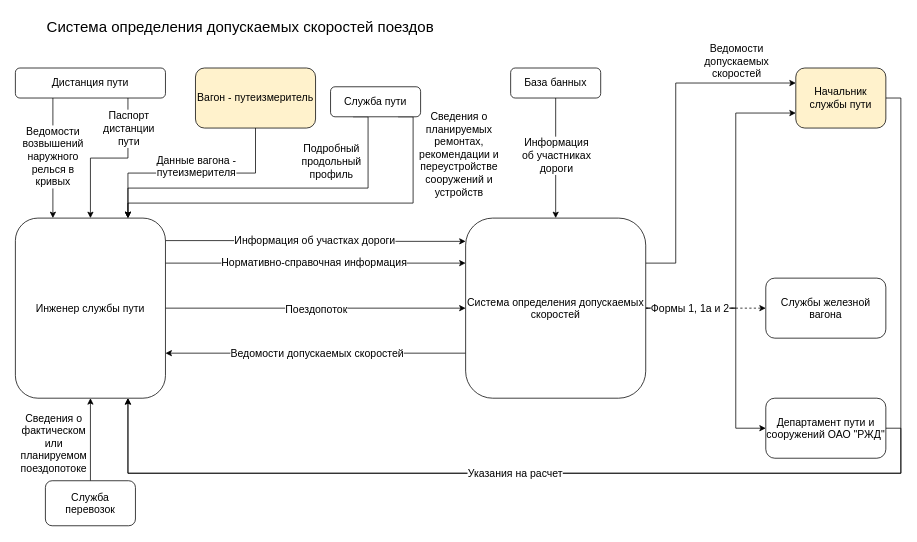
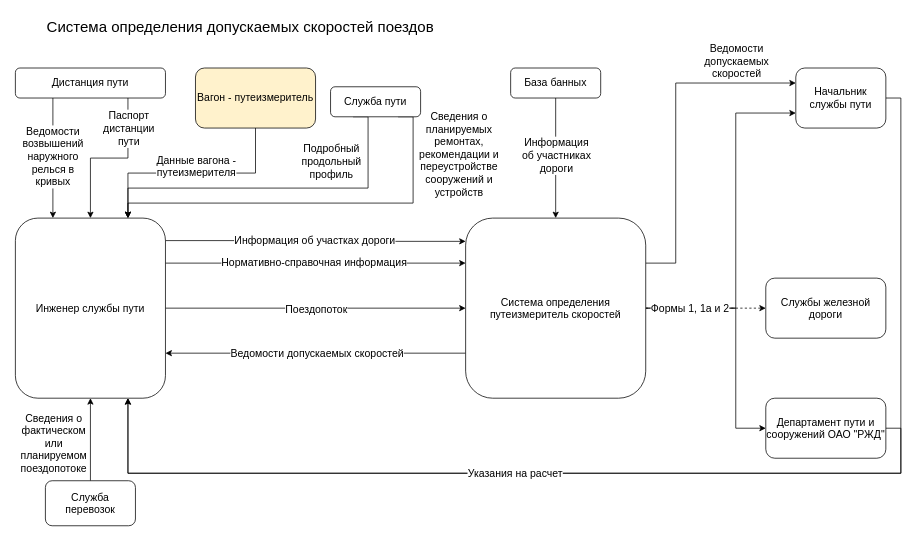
(840, 98) -> (840, 98)
(555, 308) -> (555, 308)
(825, 308) -> (825, 308)
